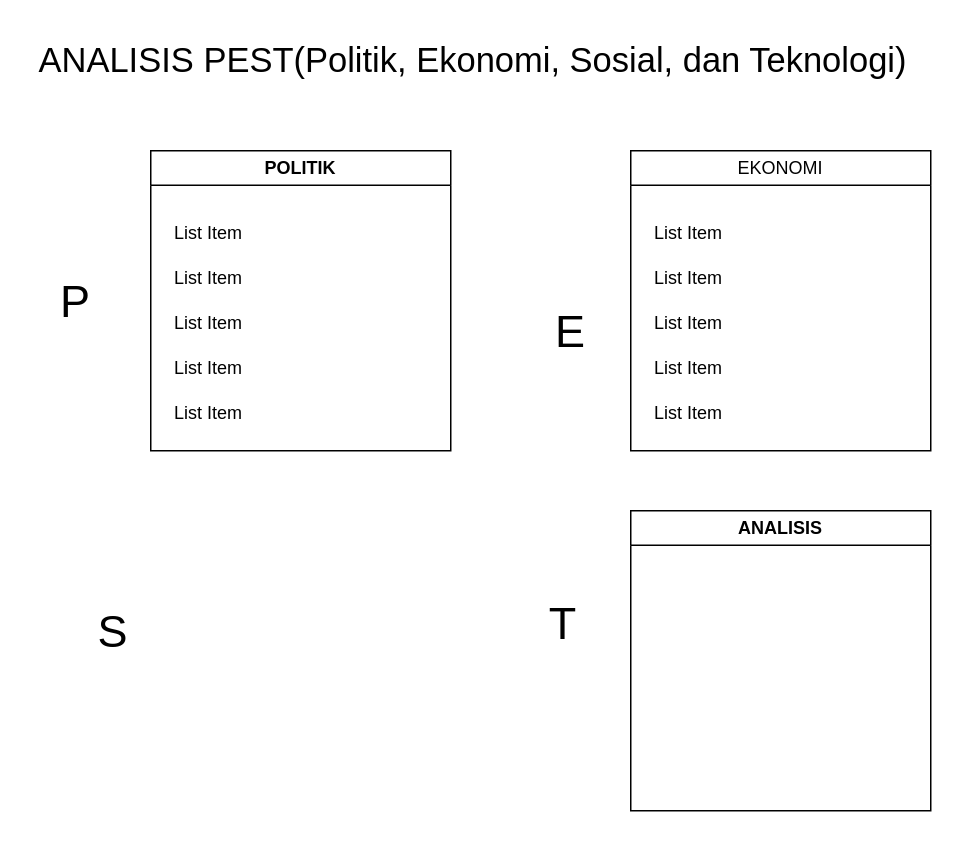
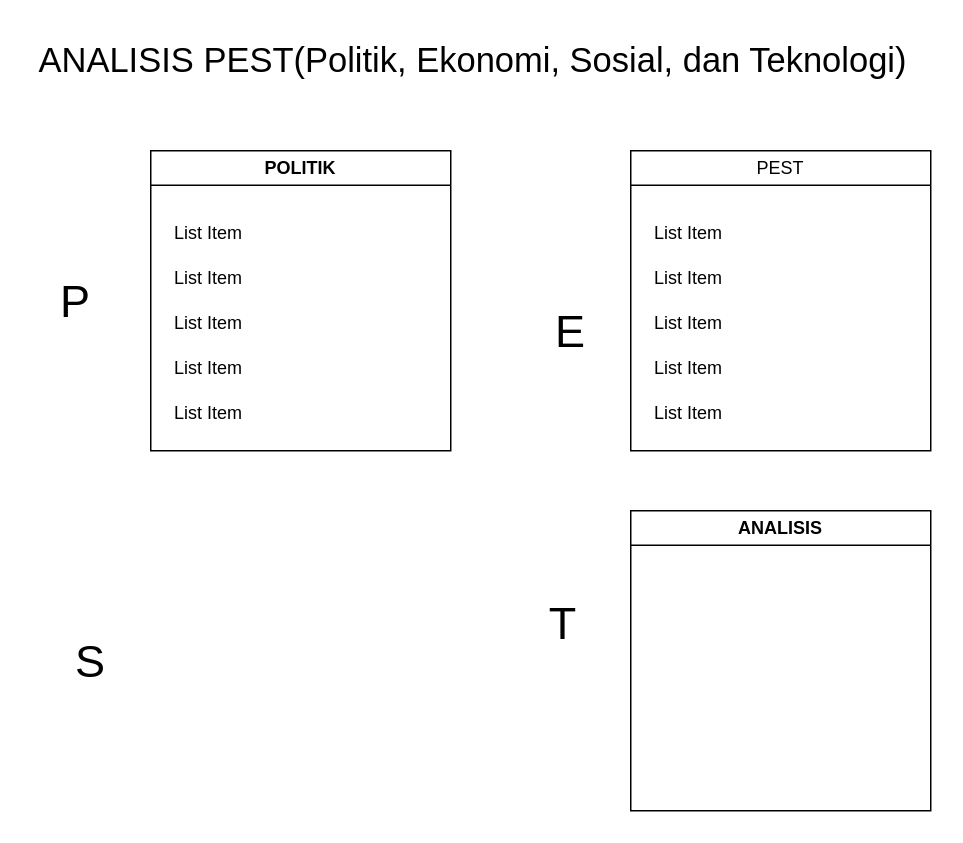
(781, 169) -> (781, 169)
(113, 631) -> (91, 661)
